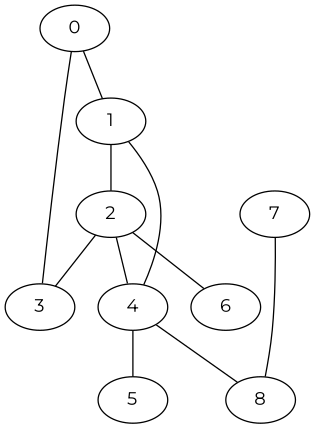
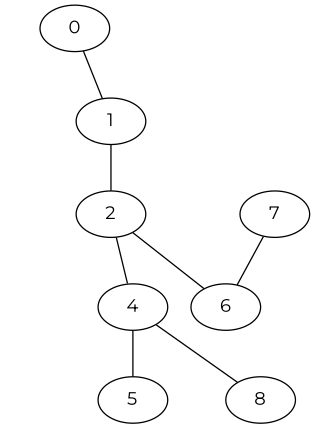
(161, 210) -> none
(40, 307) -> none
(274, 307) -> (250, 261)
